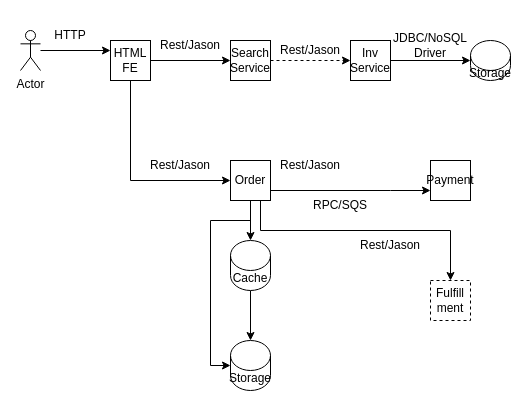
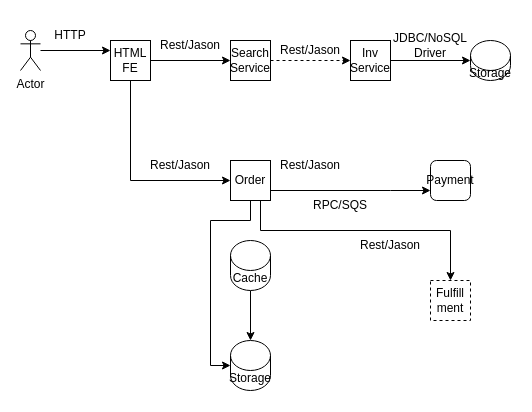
(451, 181) -> (451, 181)
(251, 228) -> none
